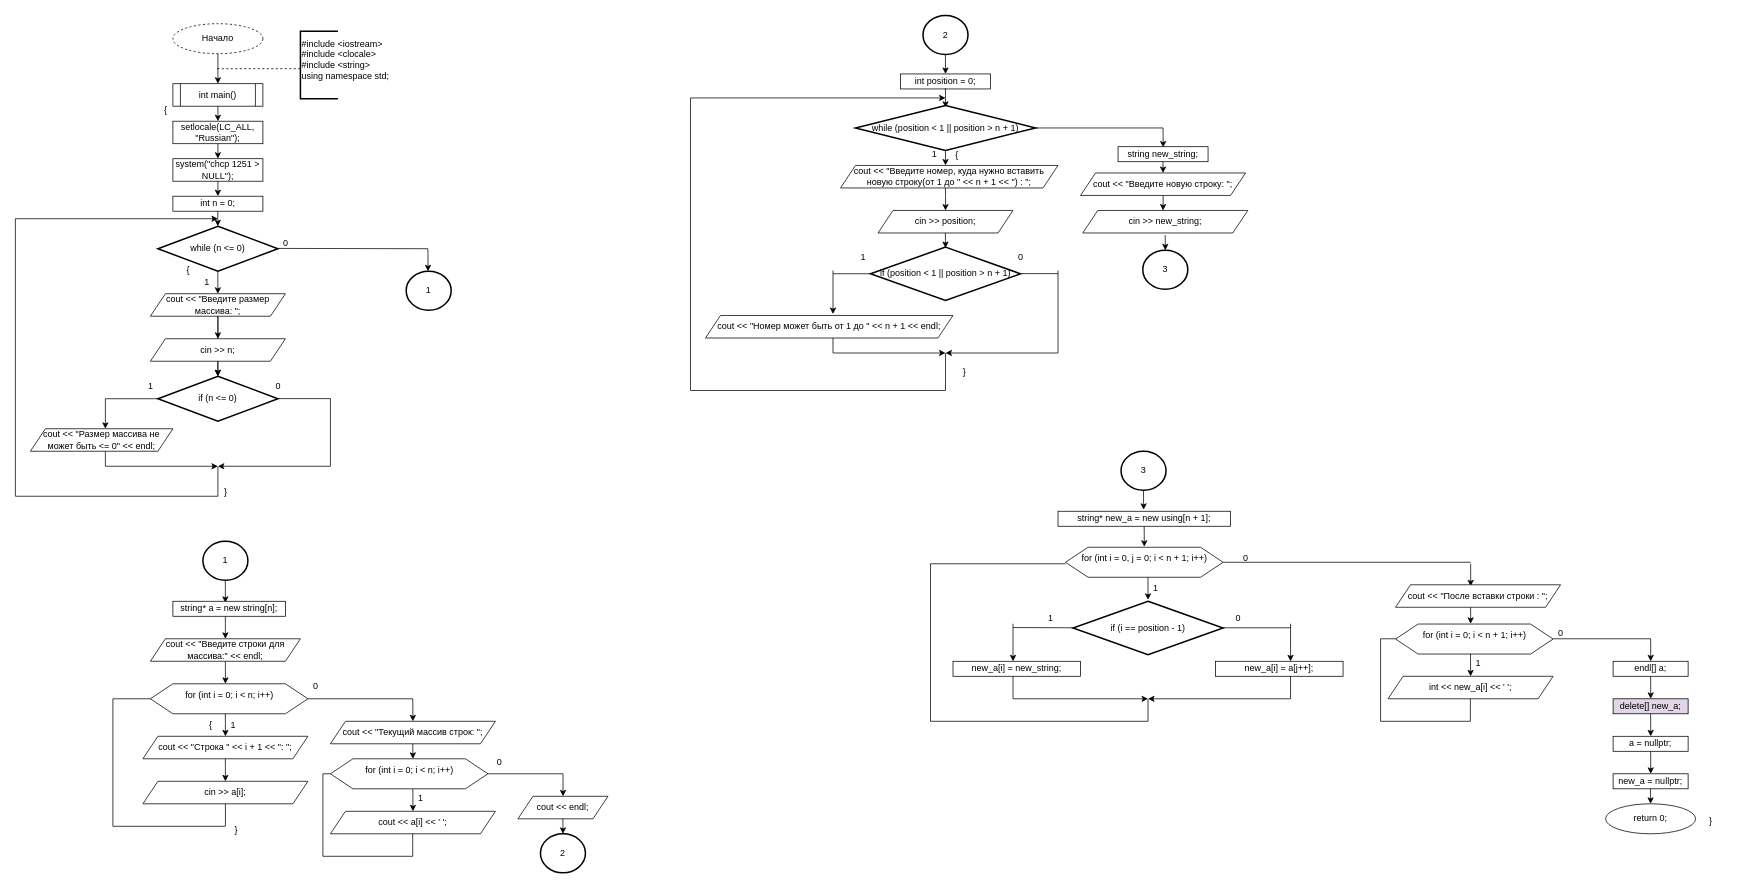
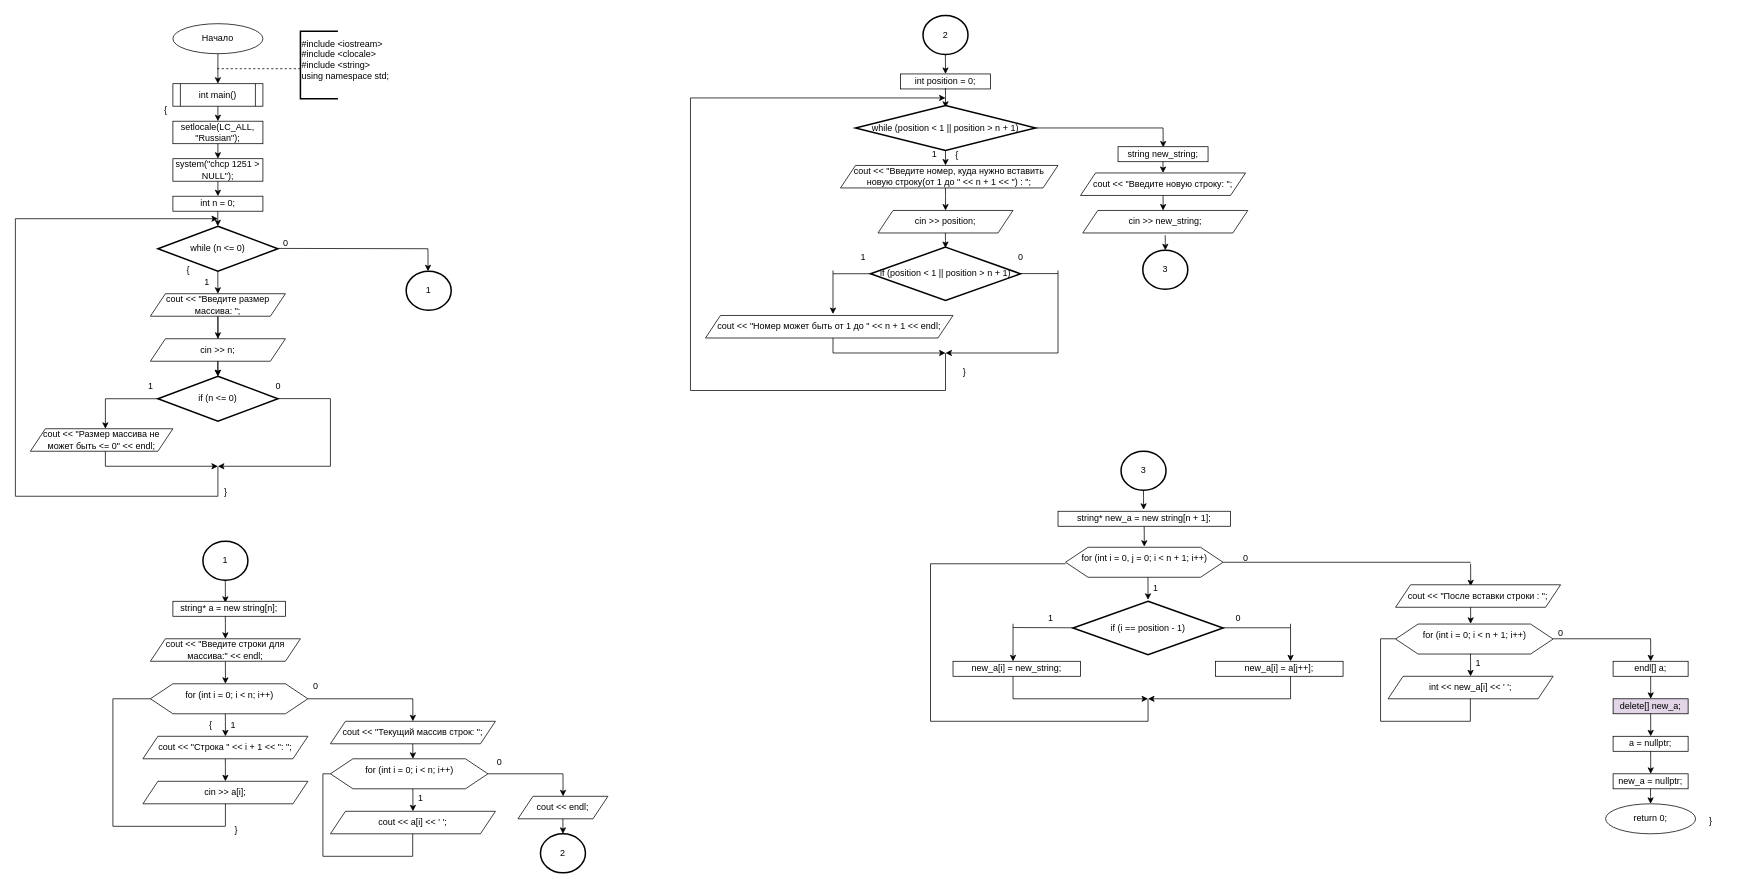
(218, 39) -> (218, 39)
(1144, 519) -> (1144, 519)
